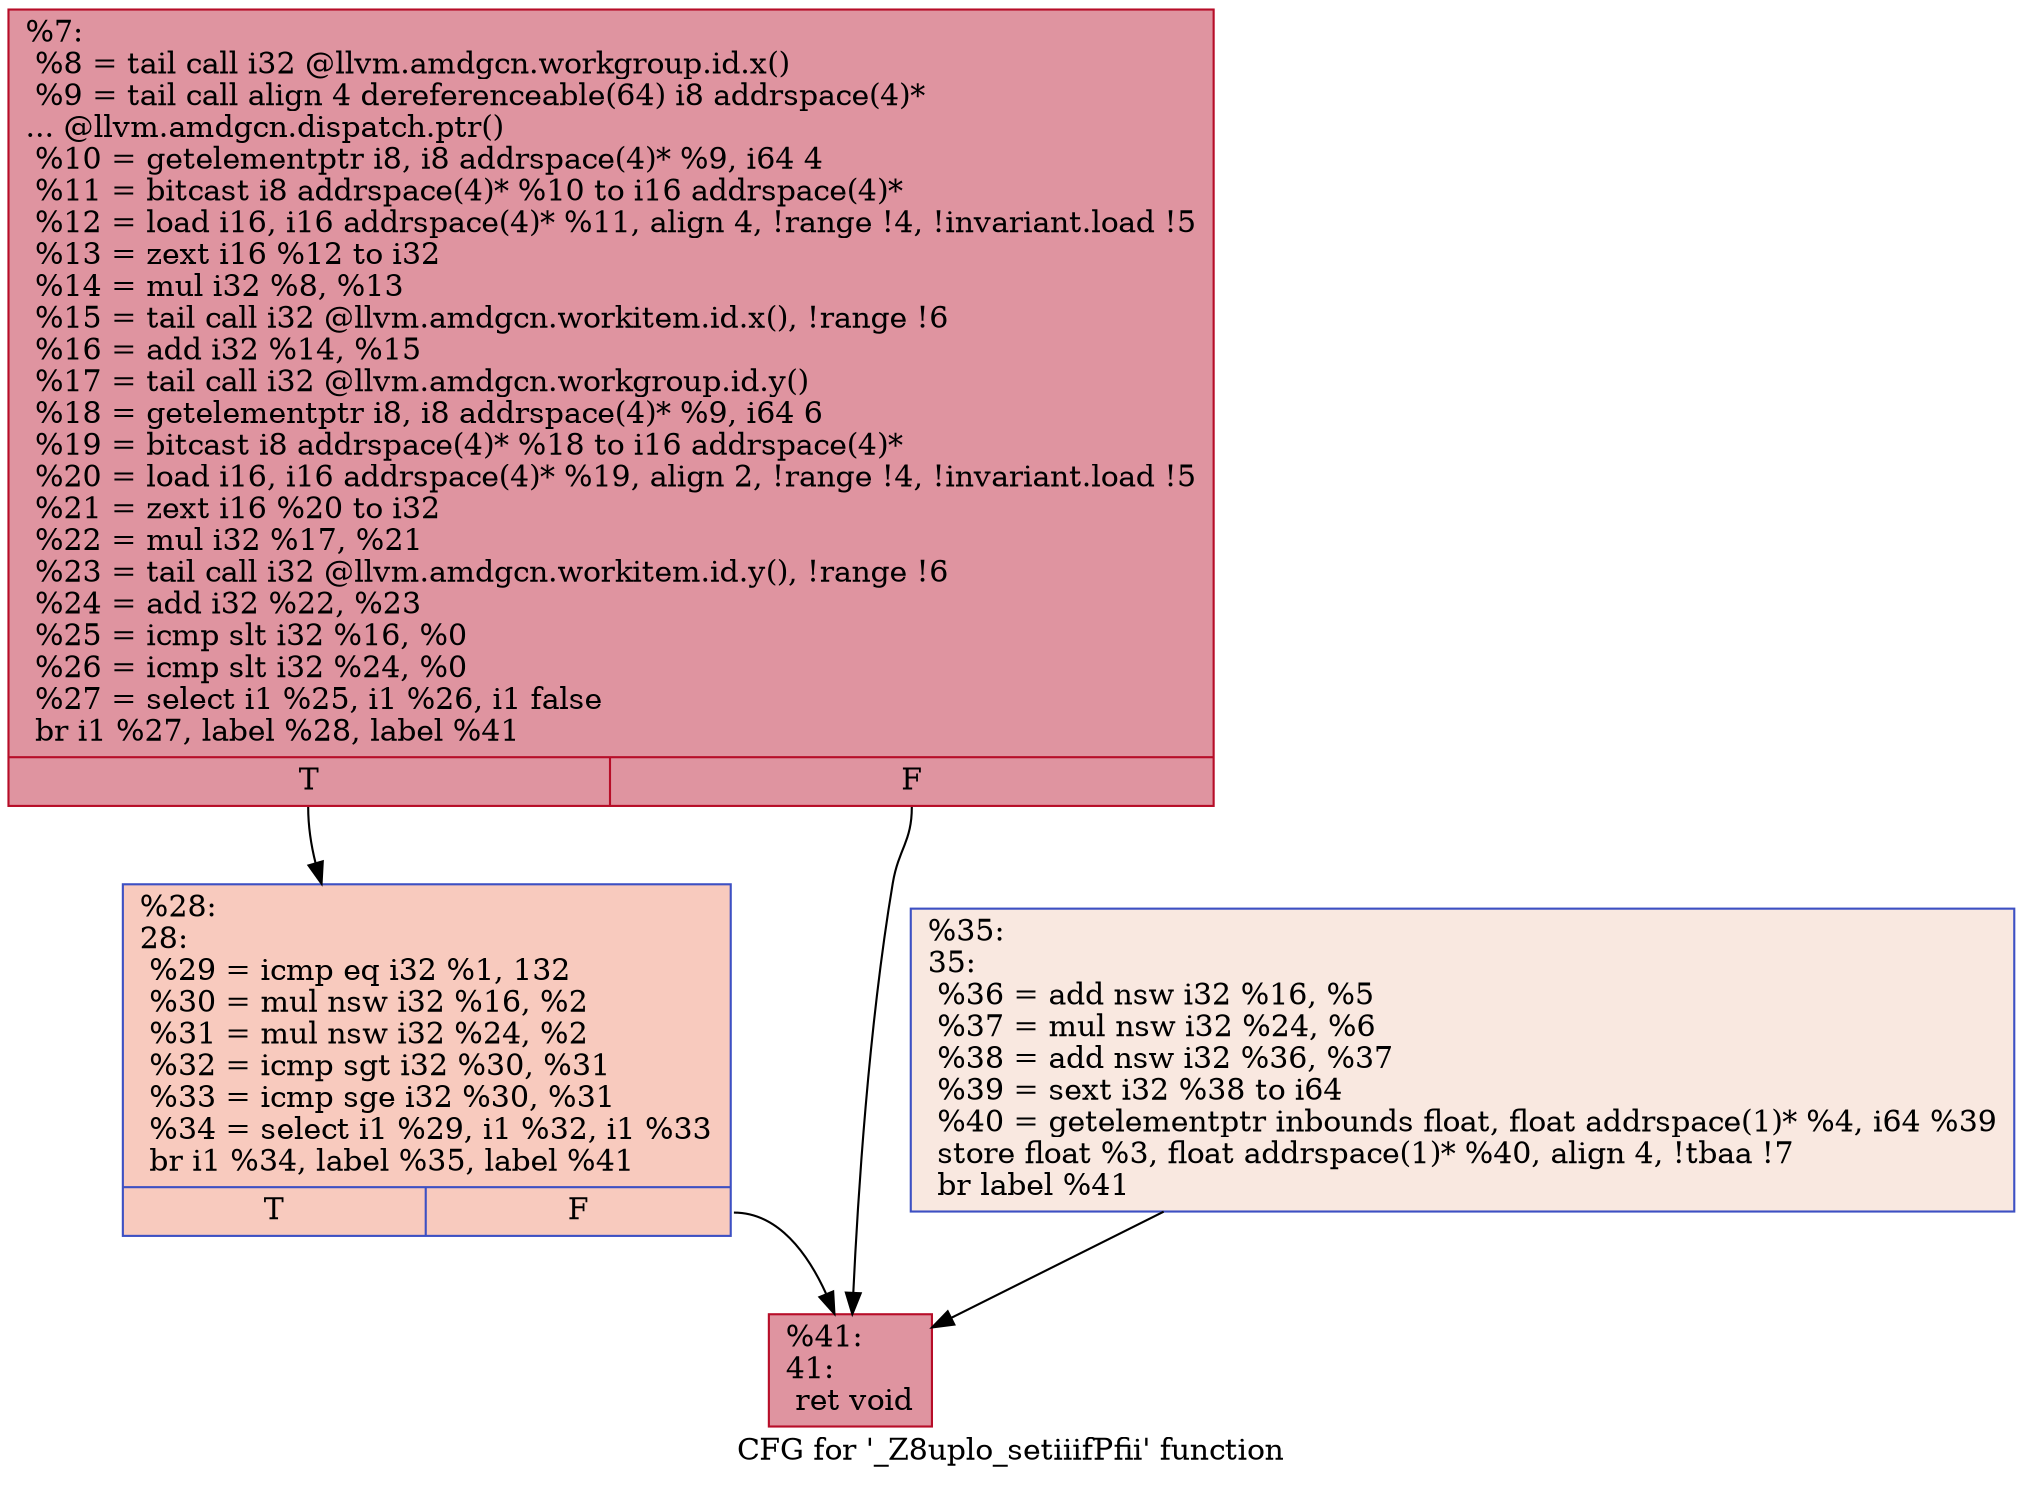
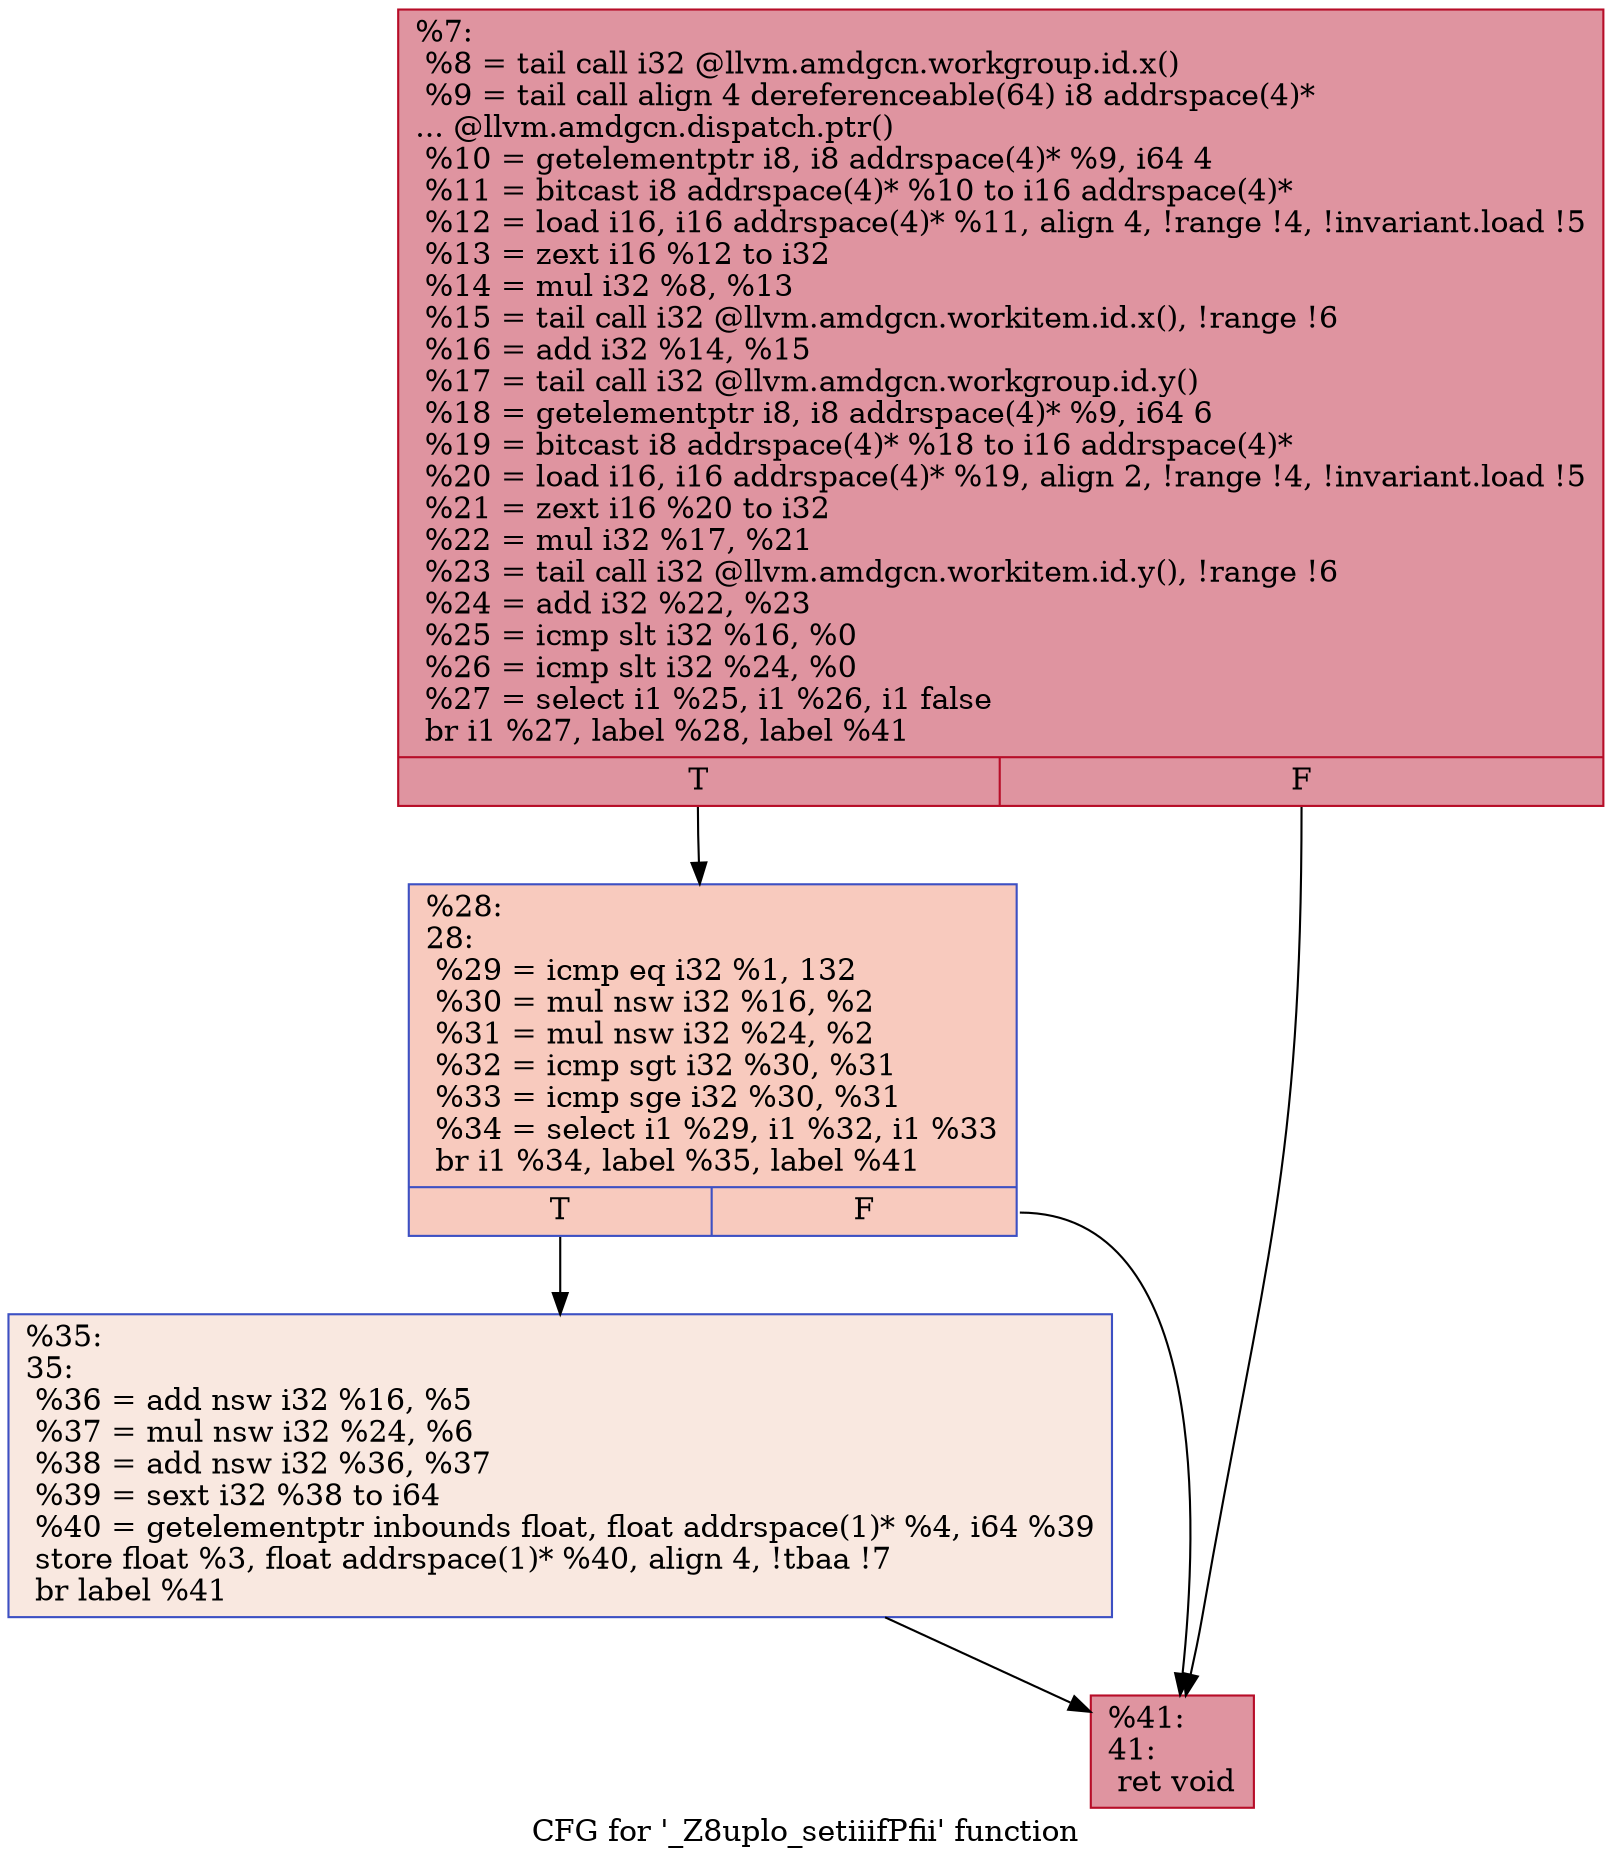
none -> (560, 1265)
